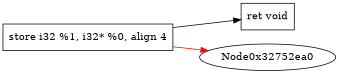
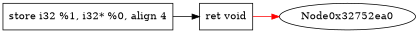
(187, 48) -> (262, 17)
